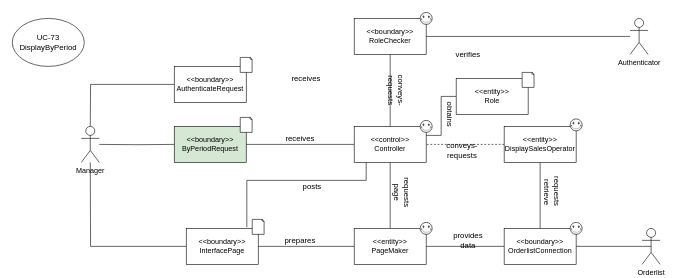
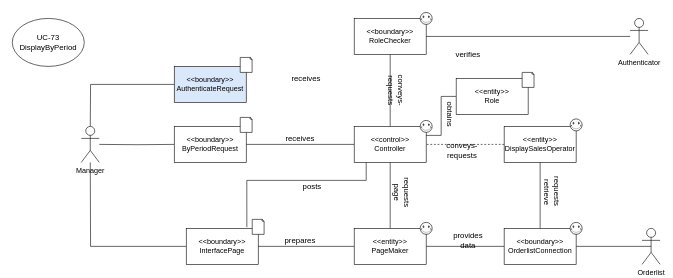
(210, 84) -> (210, 84)
(210, 144) -> (210, 144)
